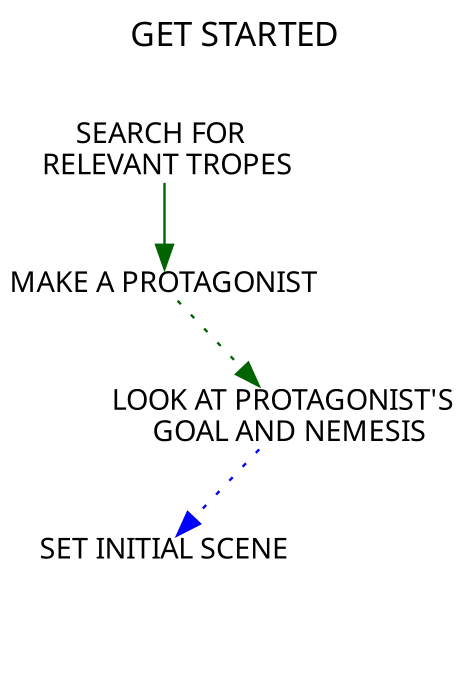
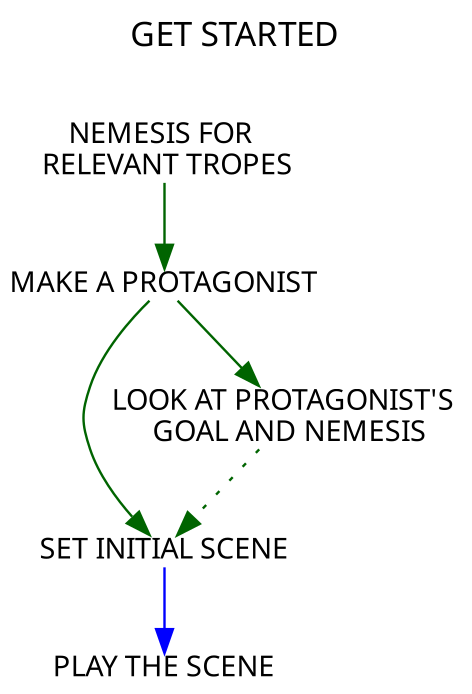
(164, 151) -> (164, 151)
(210, 335) -> (210, 335)
none -> (85, 405)
(227, 484) -> (227, 484)
none -> (164, 669)
